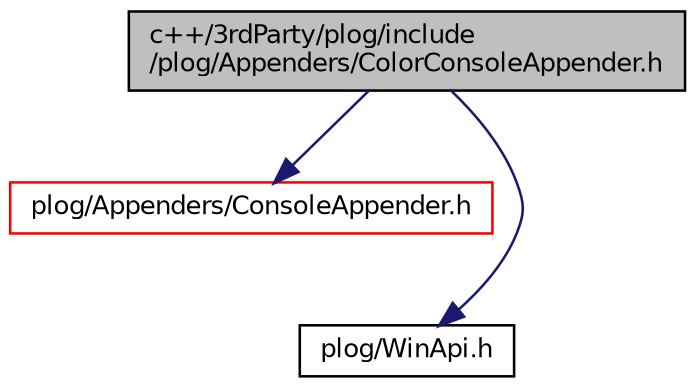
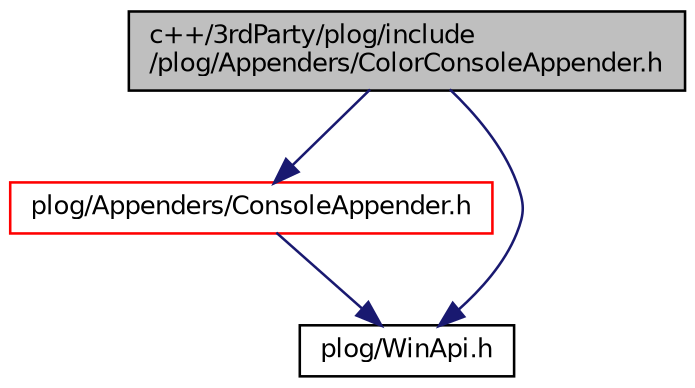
none -> (319, 270)
